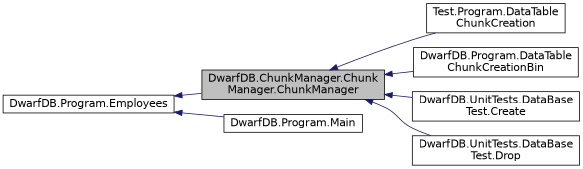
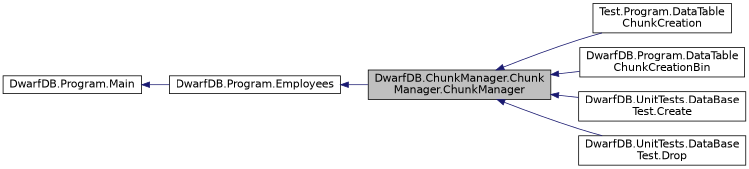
(203, 115) -> (160, 85)
